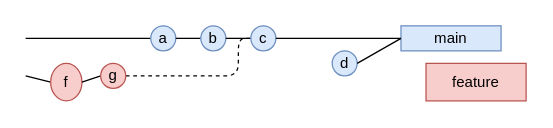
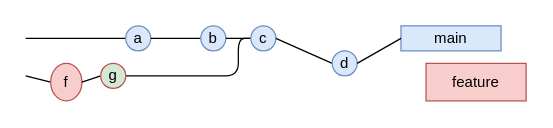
(163, 38) -> (138, 38)
(338, 38) -> (303, 50)
(113, 76) -> (113, 76)
(193, 76) -> (193, 76)
